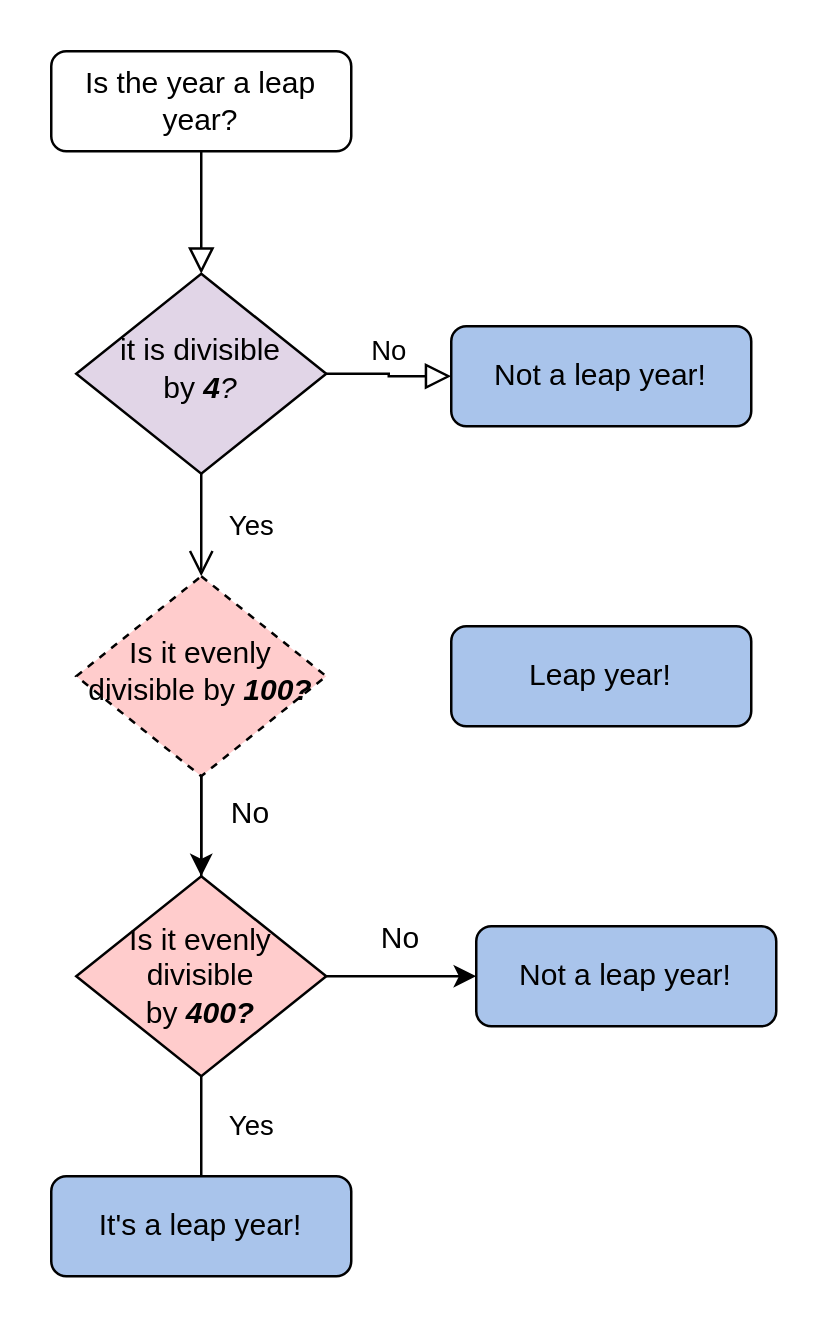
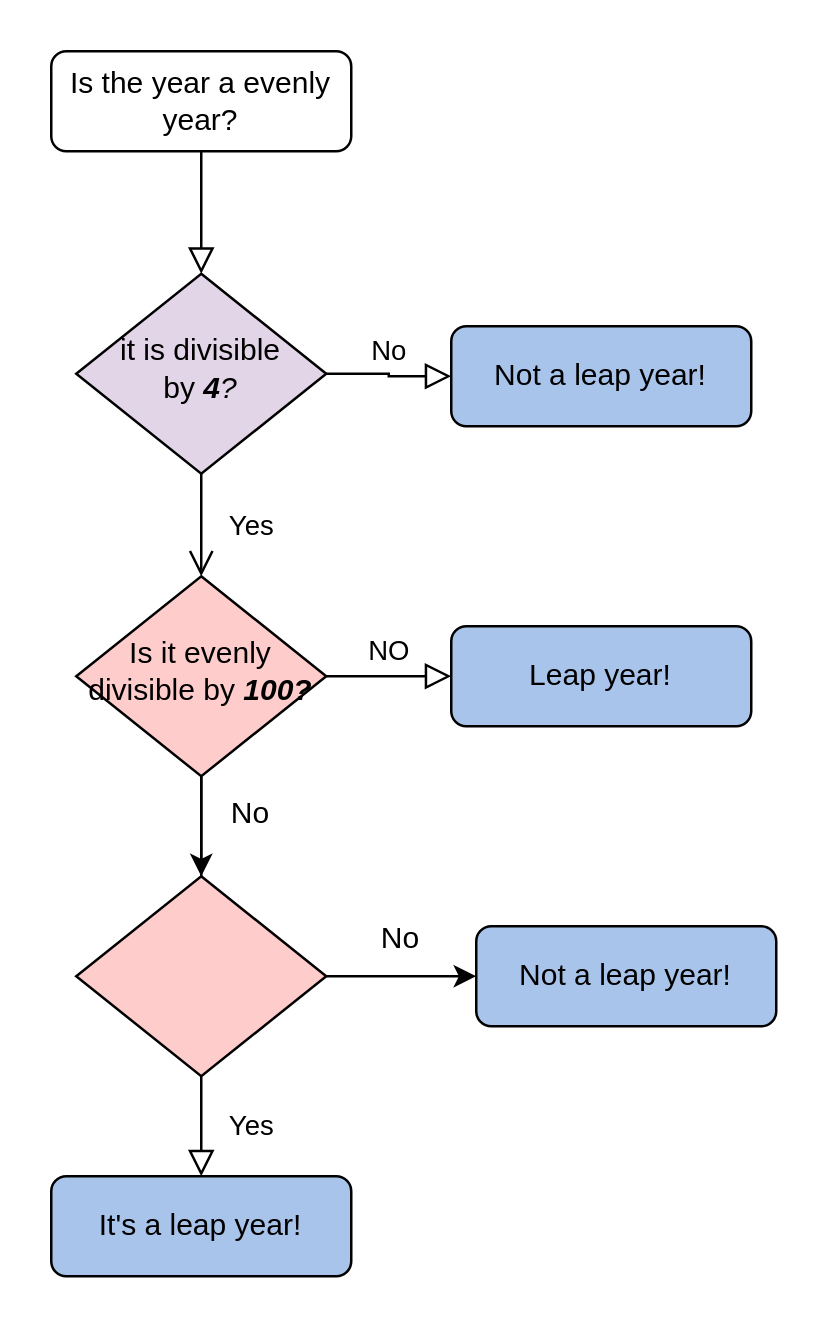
(201, 101) -> (201, 101)
(201, 676) -> (201, 676)
none -> (376, 676)
(201, 976) -> none
(201, 1161) -> (201, 1149)
